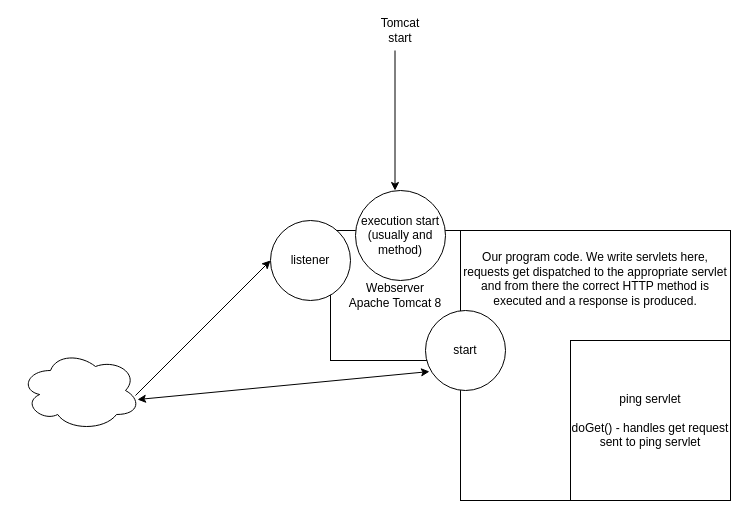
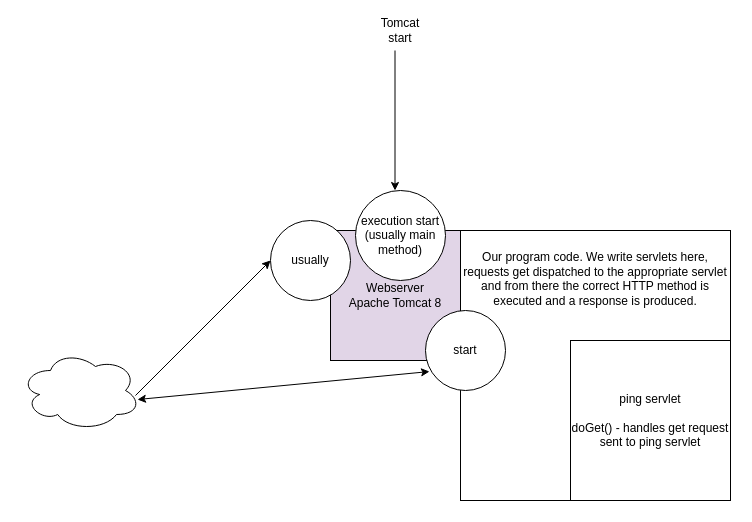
(401, 236) -> (401, 236)
(311, 261) -> (311, 261)
(396, 296) -> (396, 296)
